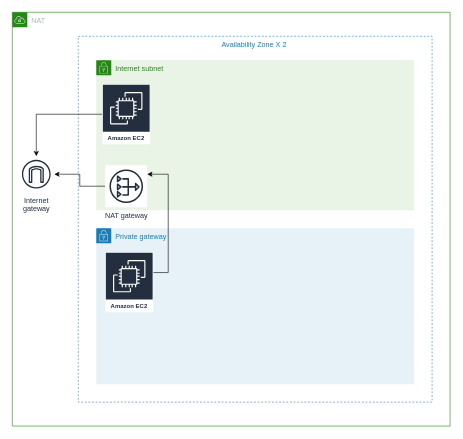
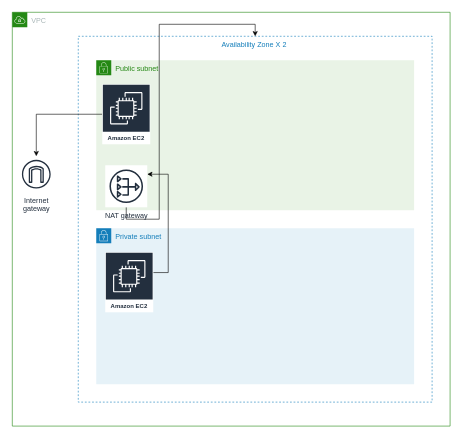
(38, 21) -> (38, 21)
(145, 69) -> (139, 69)
(80, 174) -> (255, 26)
(144, 237) -> (142, 237)
